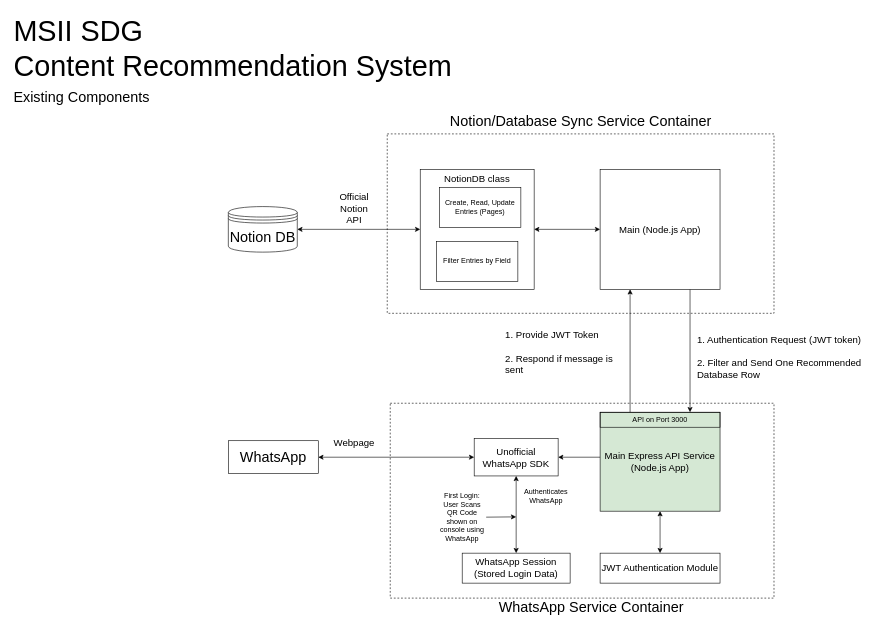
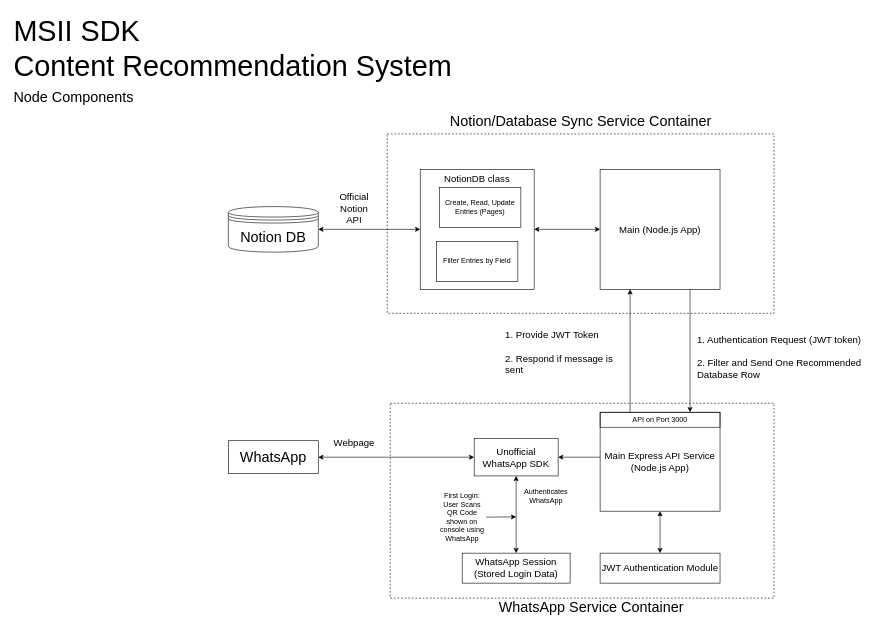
(236, 49) -> (236, 49)
(84, 98) -> (72, 98)
(263, 230) -> (273, 230)
(660, 462) -> (660, 462)
